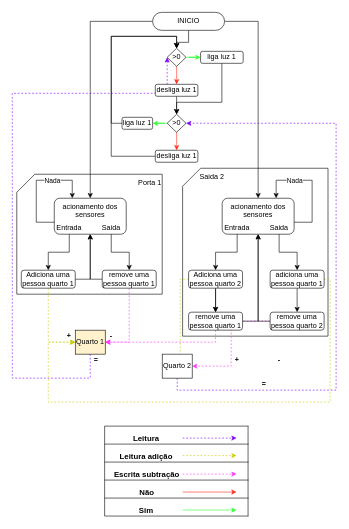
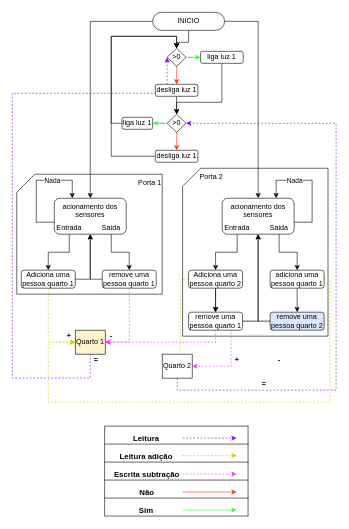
(196, 177) -> (197, 177)
(297, 321) -> (297, 321)
